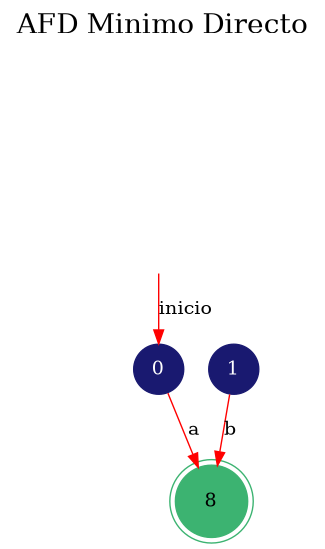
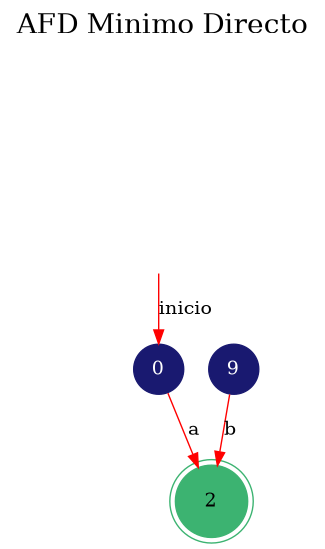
(234, 369) -> (234, 369)
(212, 501) -> (212, 501)
